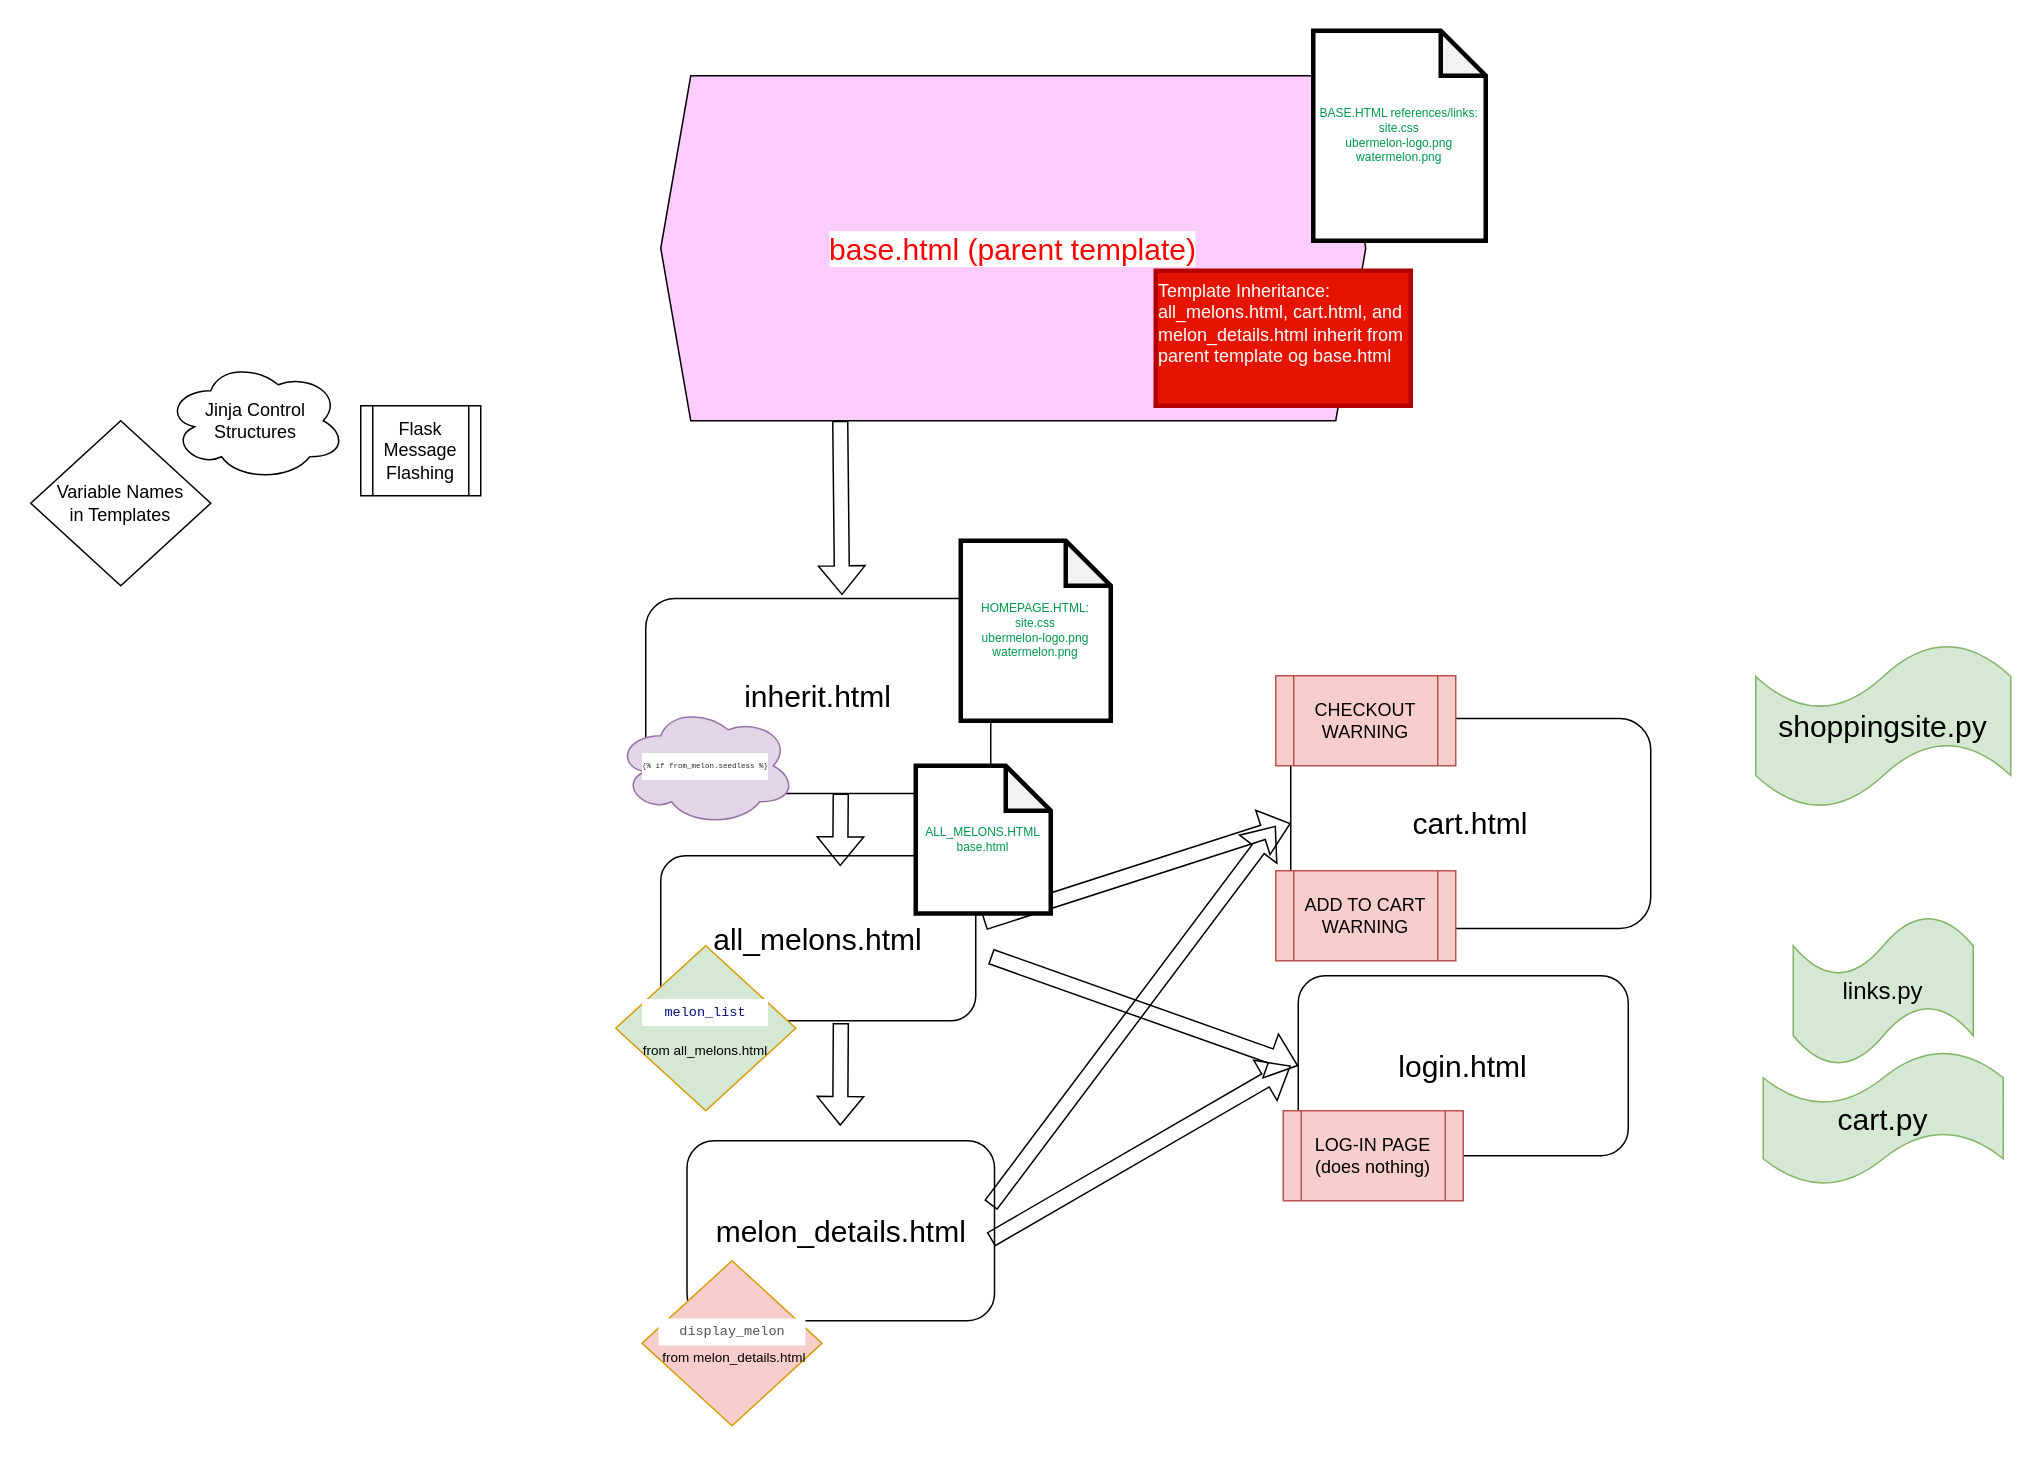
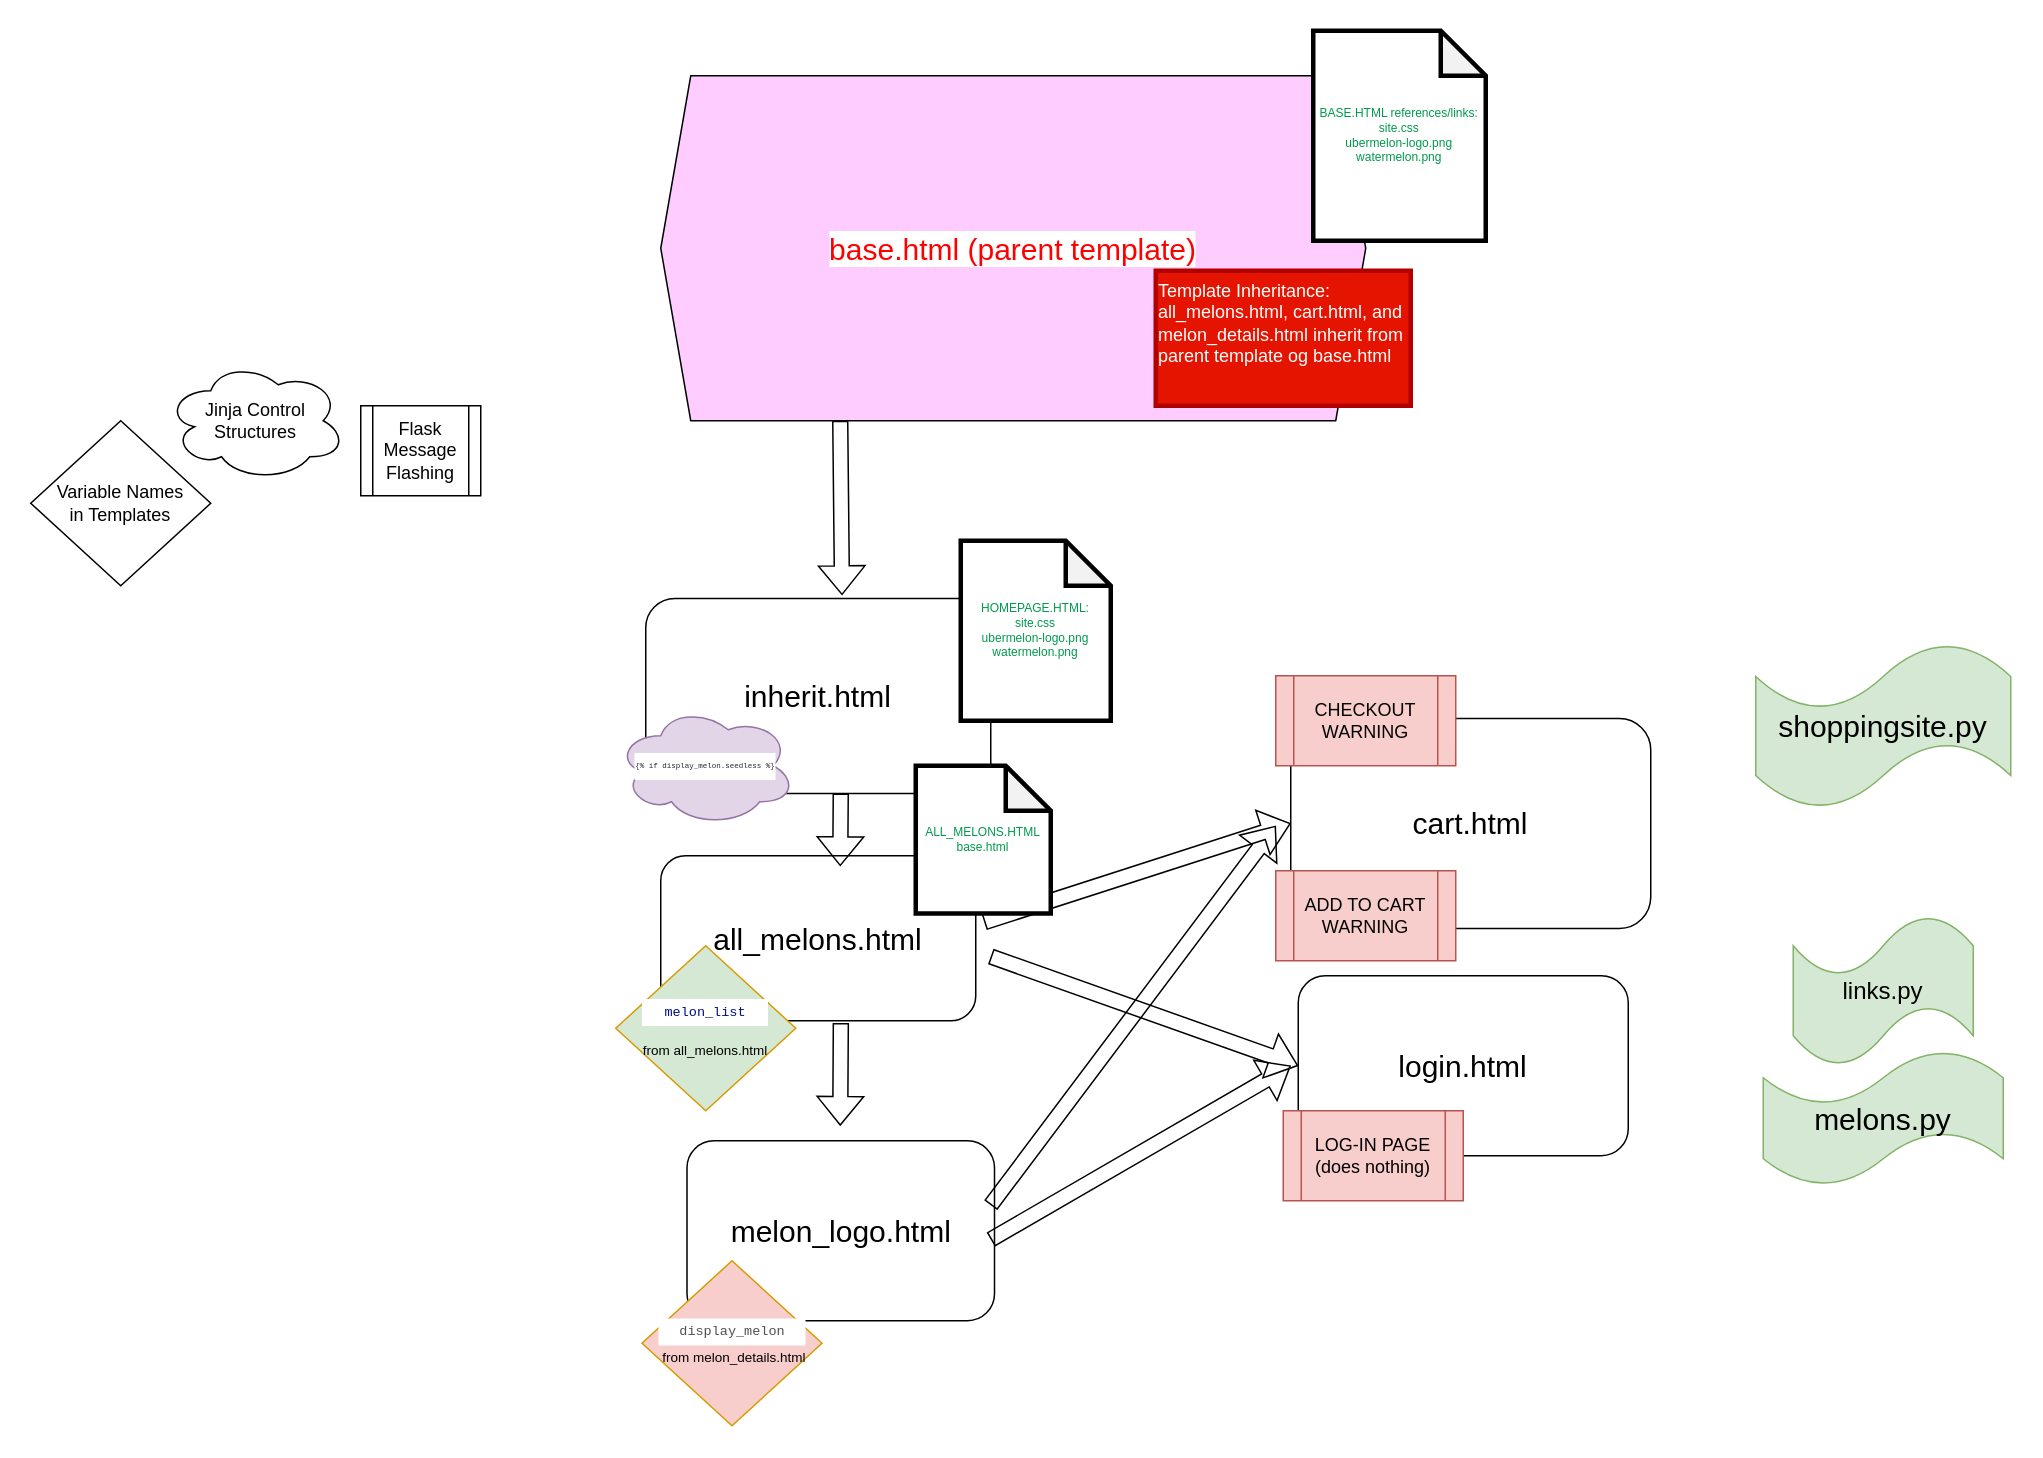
(706, 766) -> (706, 766)
(1883, 1118) -> (1883, 1118)
(842, 1231) -> (842, 1231)
